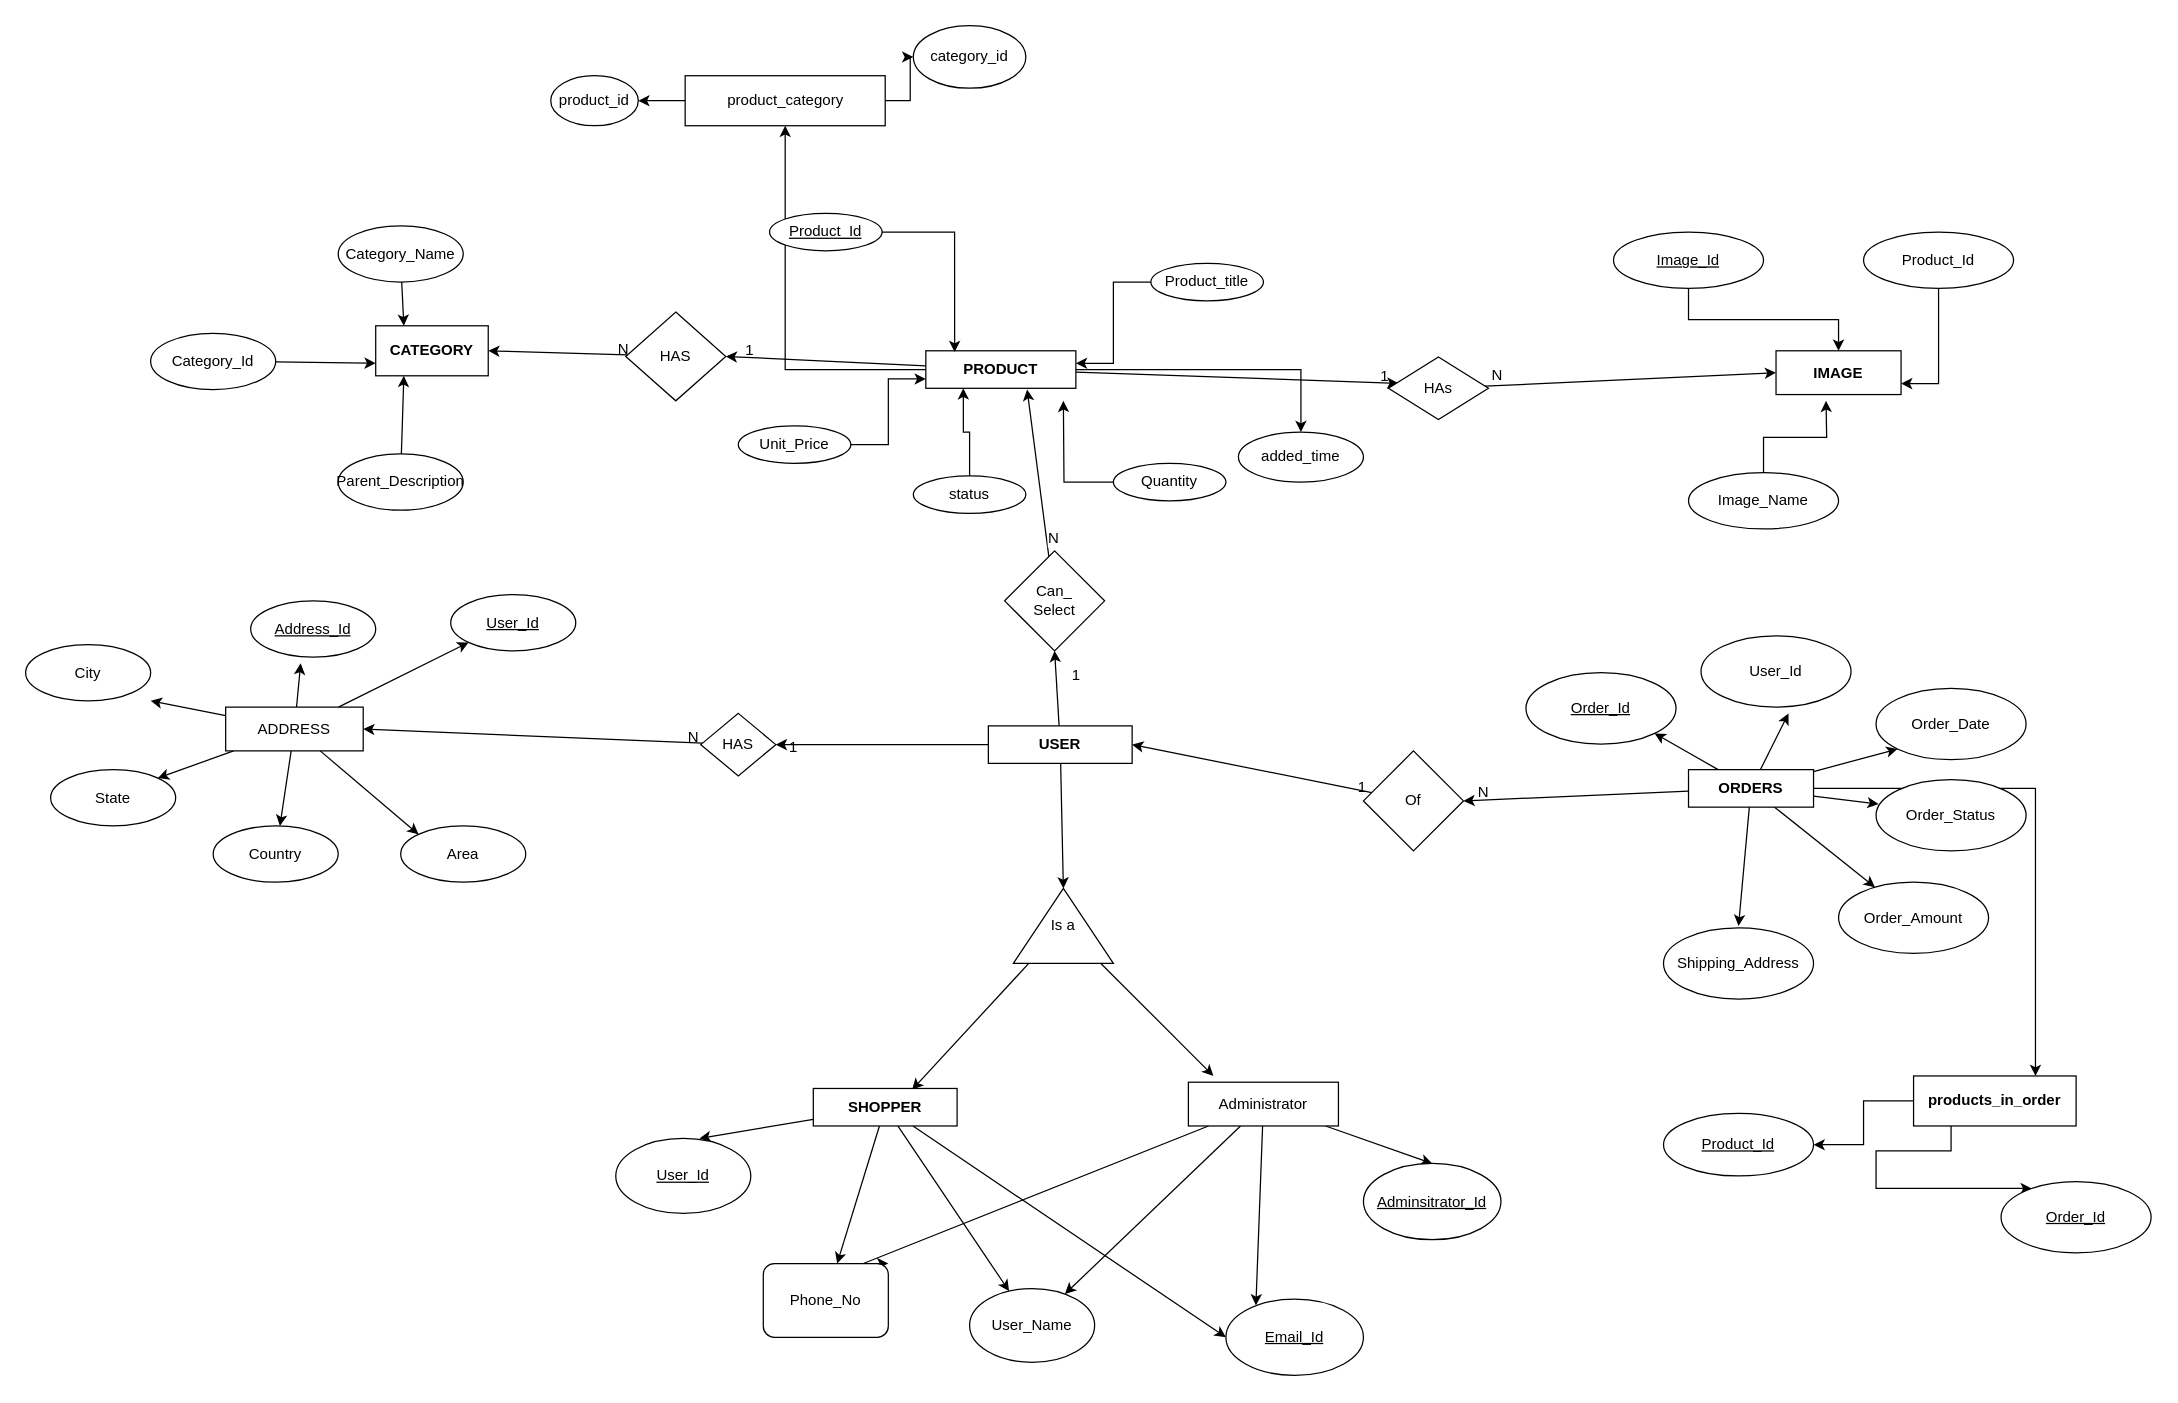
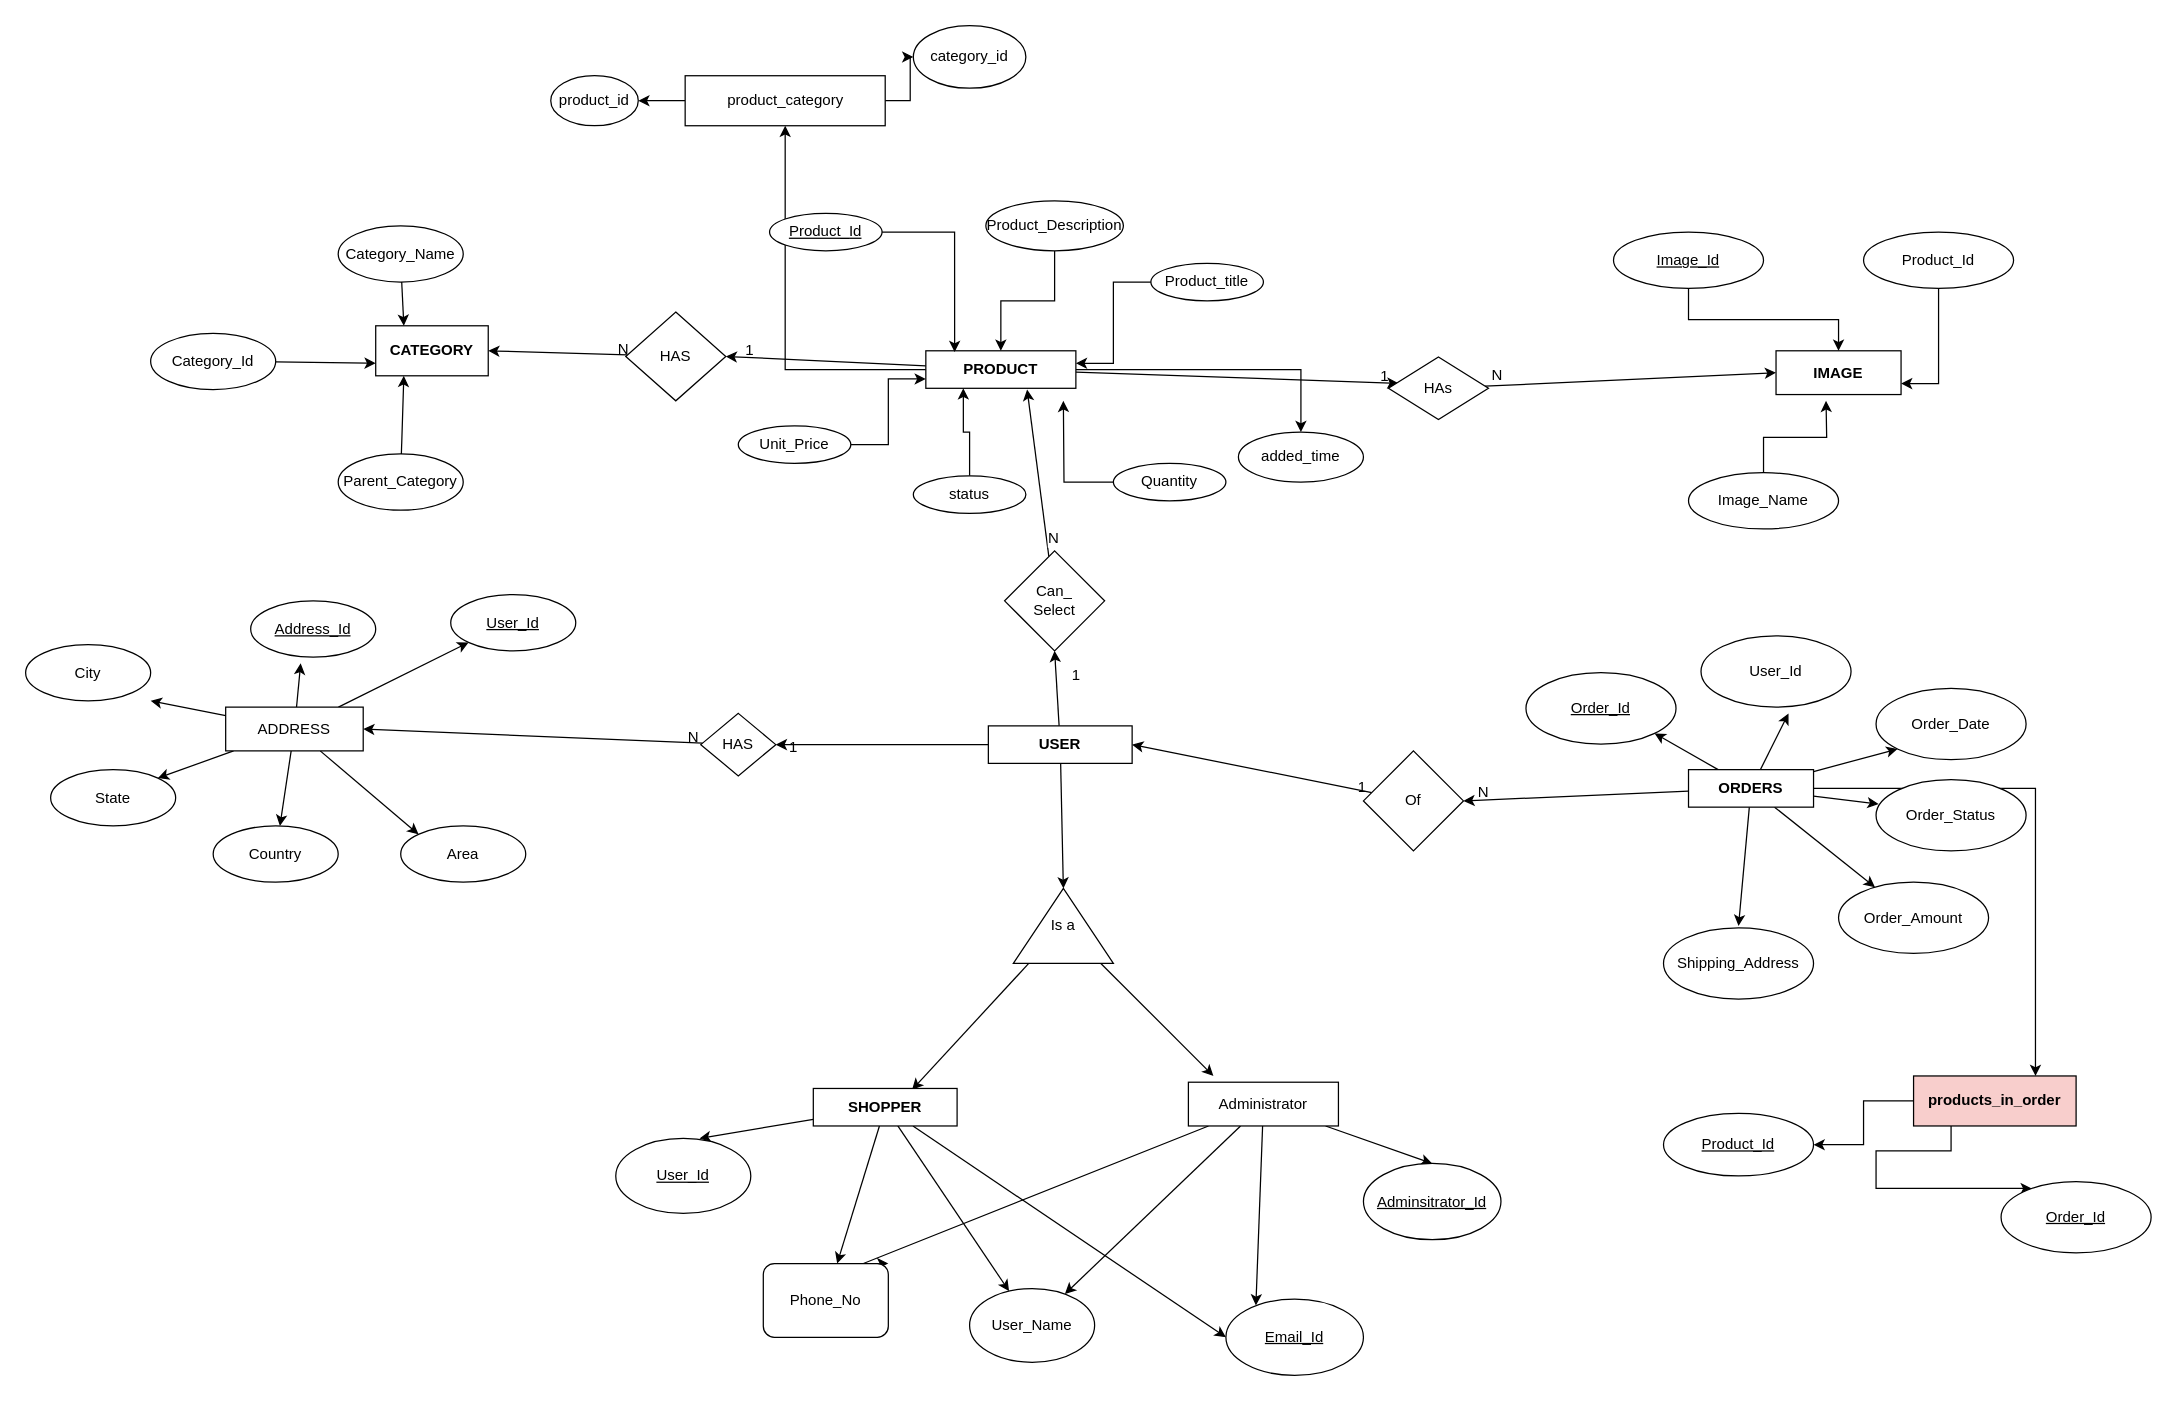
none -> (1054, 226)
none -> (1032, 301)
(401, 482) -> (401, 482)
(1994, 1101) -> (1994, 1101)
